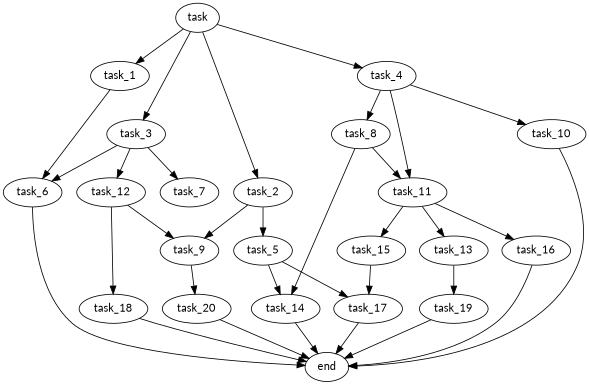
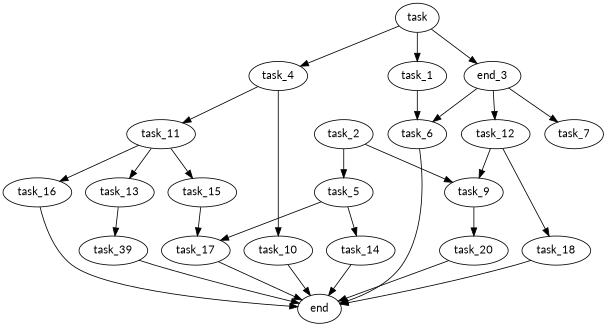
(229, 101) -> none
(136, 134) -> (492, 76)
(361, 134) -> none
(454, 309) -> (113, 251)
